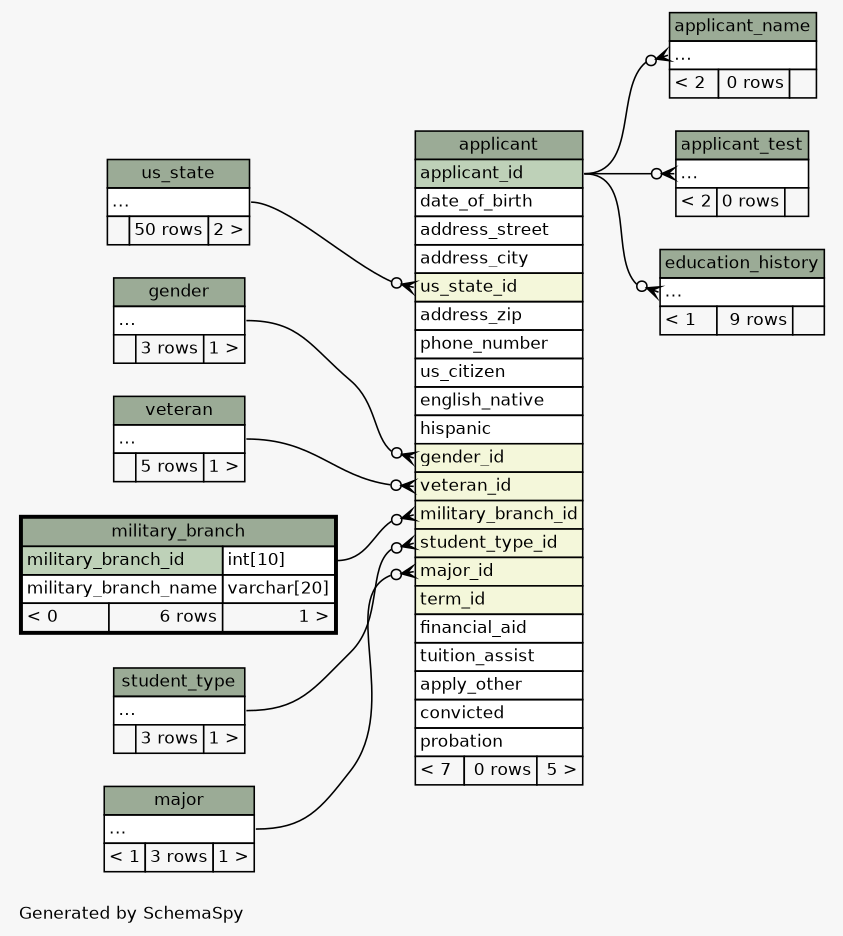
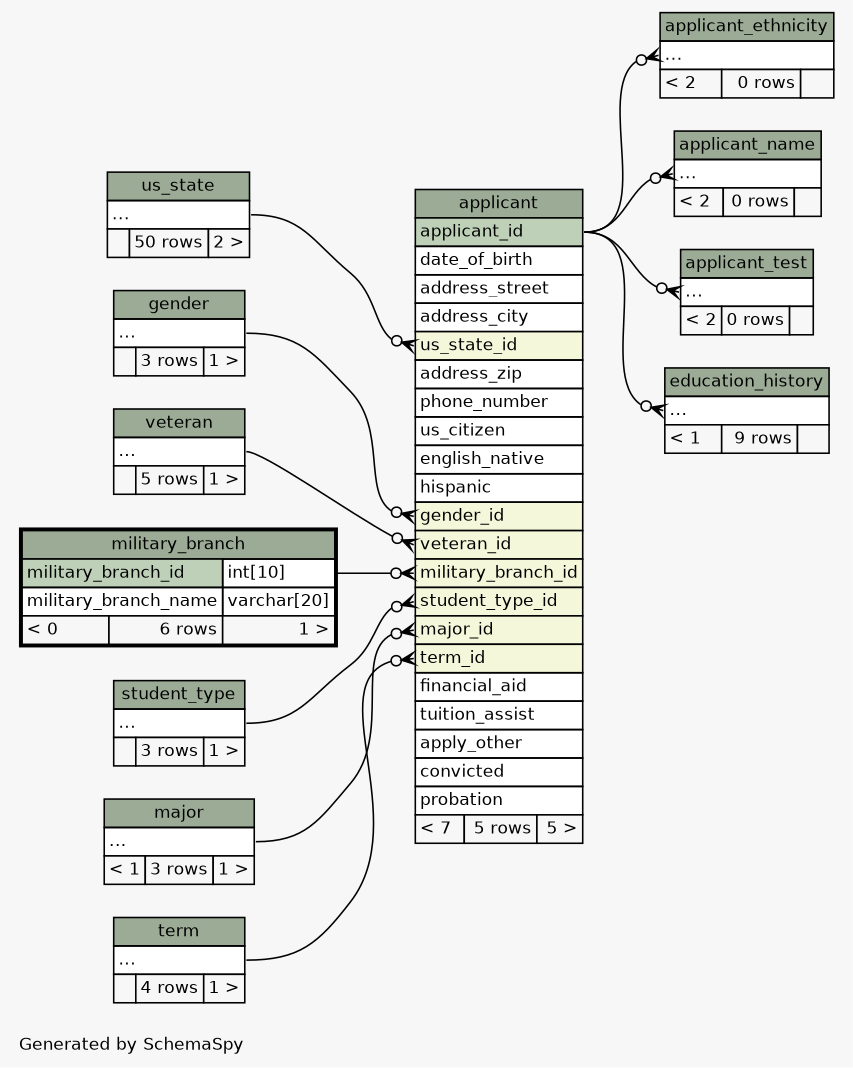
none -> (747, 55)
(503, 770) -> (503, 828)
none -> (178, 960)
